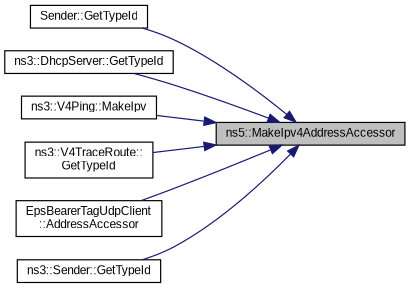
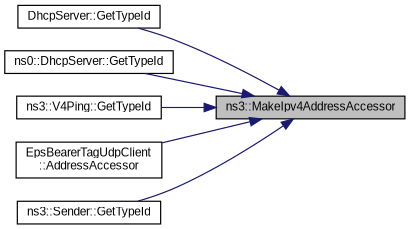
(89, 17) -> (89, 17)
(89, 62) -> (89, 62)
(89, 108) -> (89, 108)
(311, 134) -> (311, 108)
(89, 160) -> none
